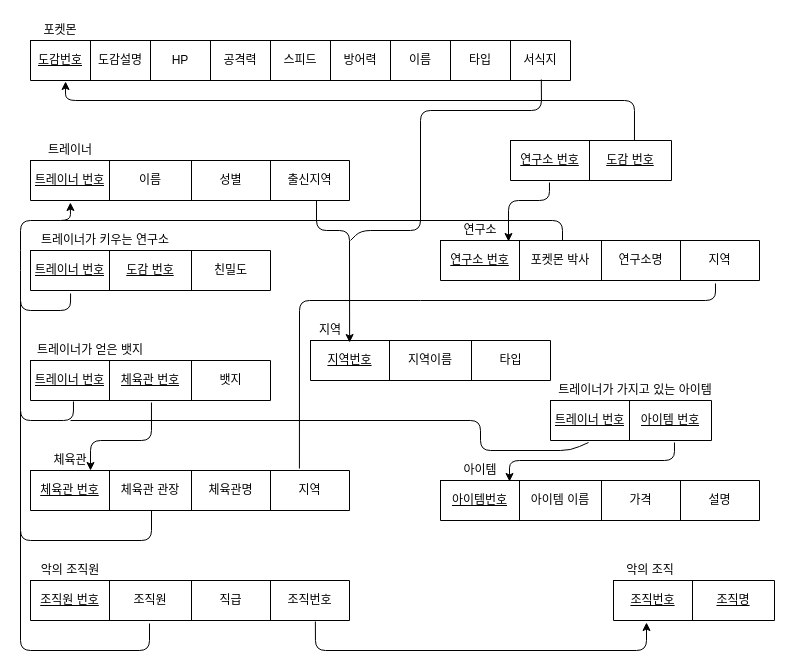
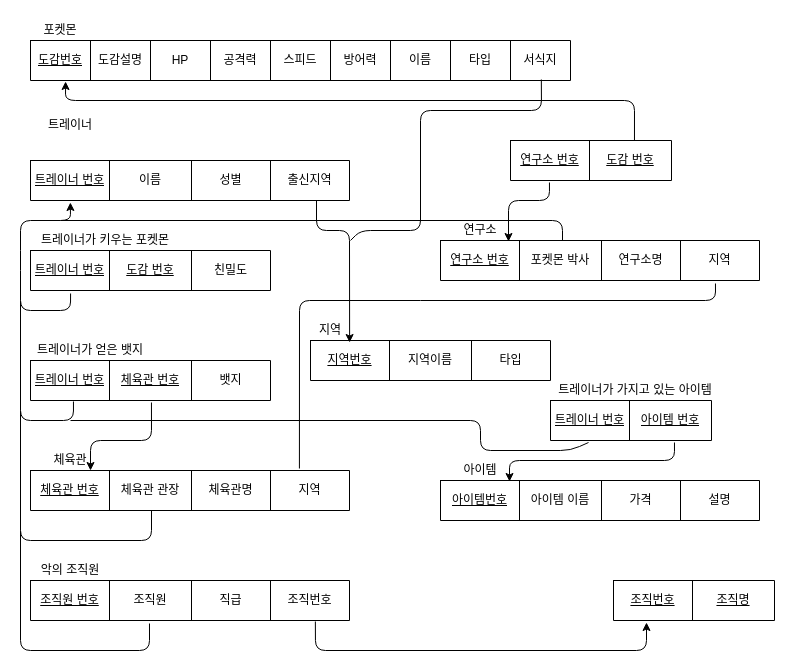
(71, 151) -> (71, 126)
(106, 241) -> (106, 241)
(651, 571) -> none
